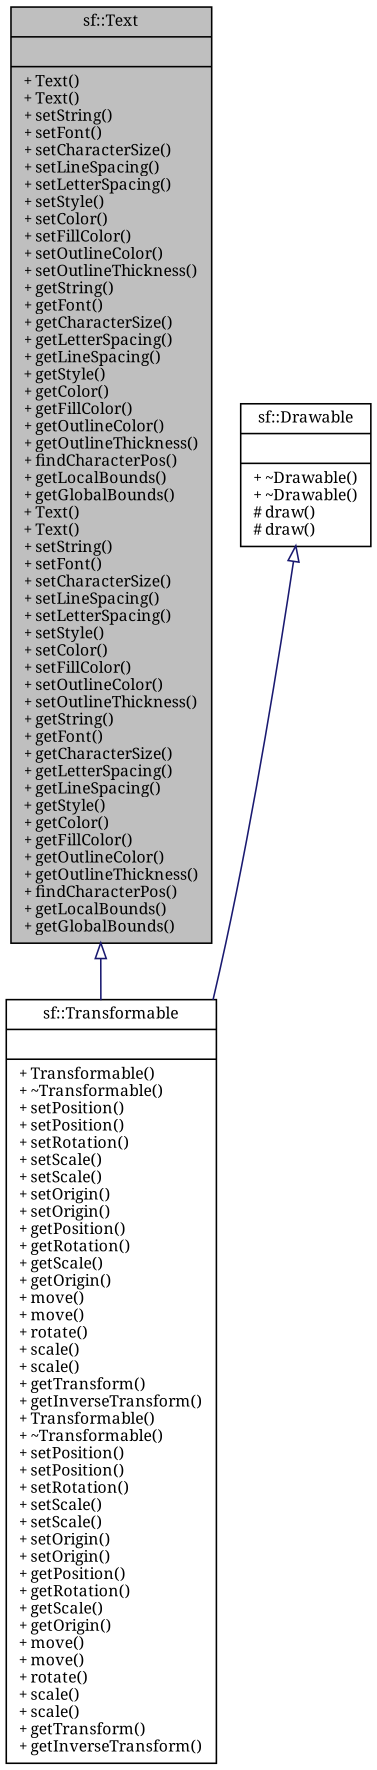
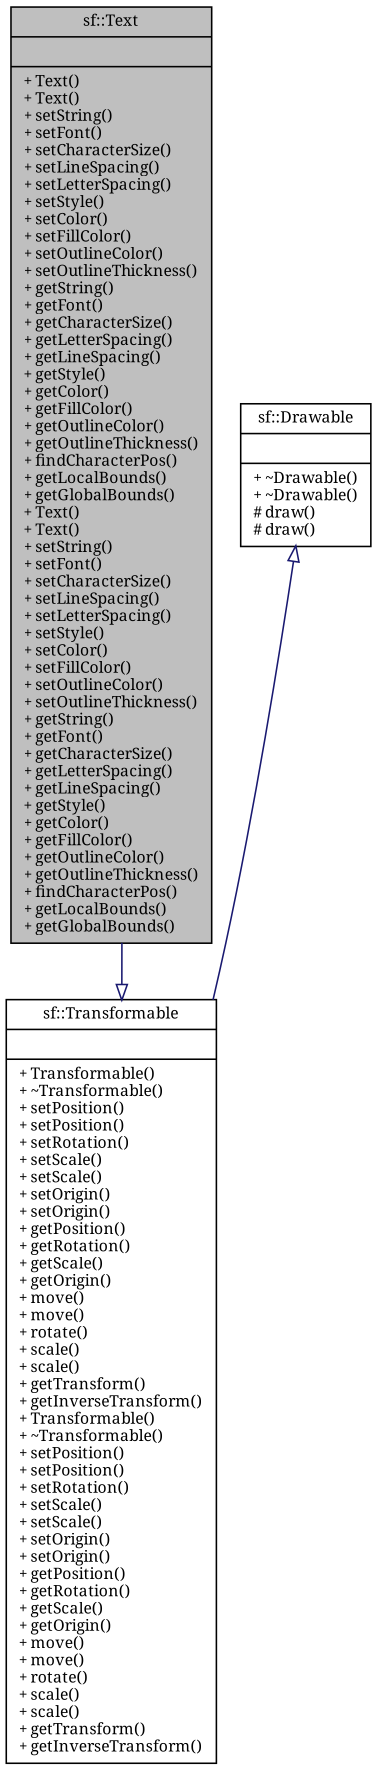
(101, 979) -> (122, 963)
